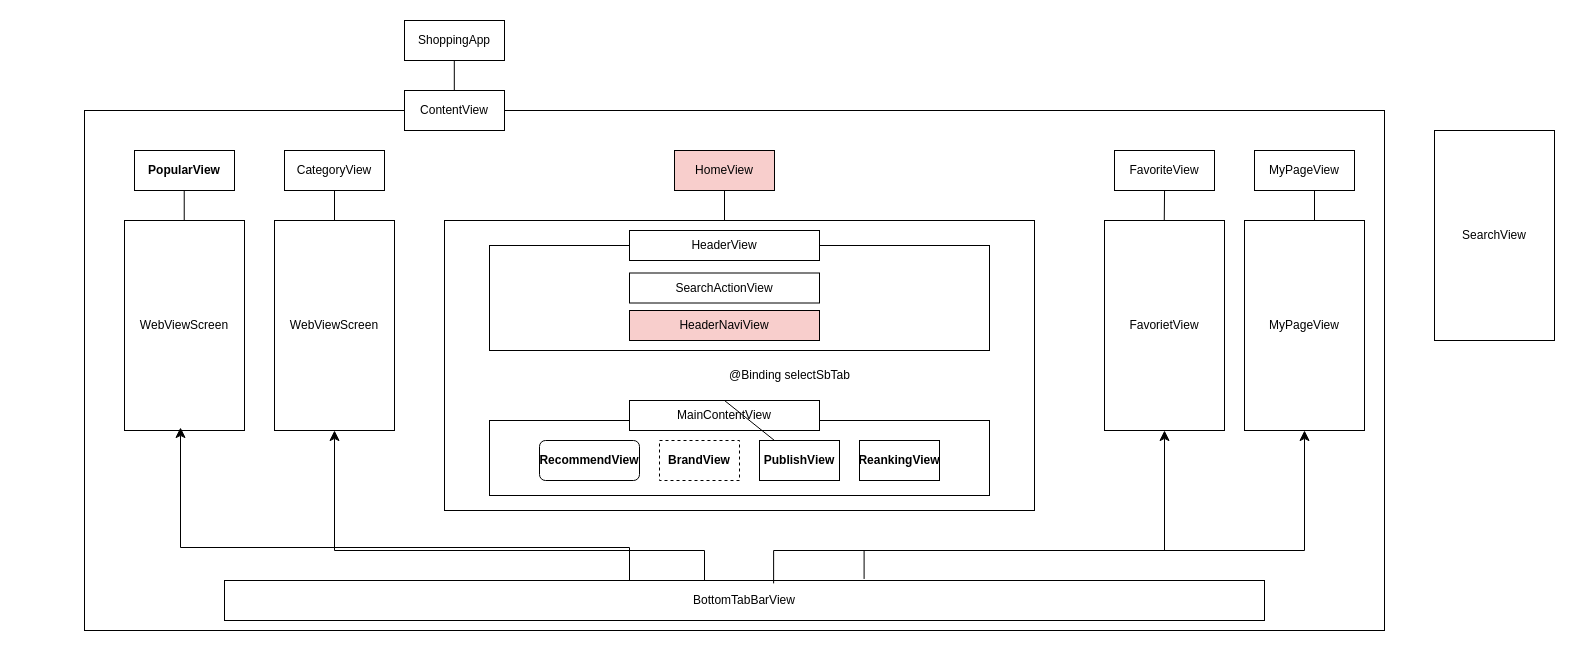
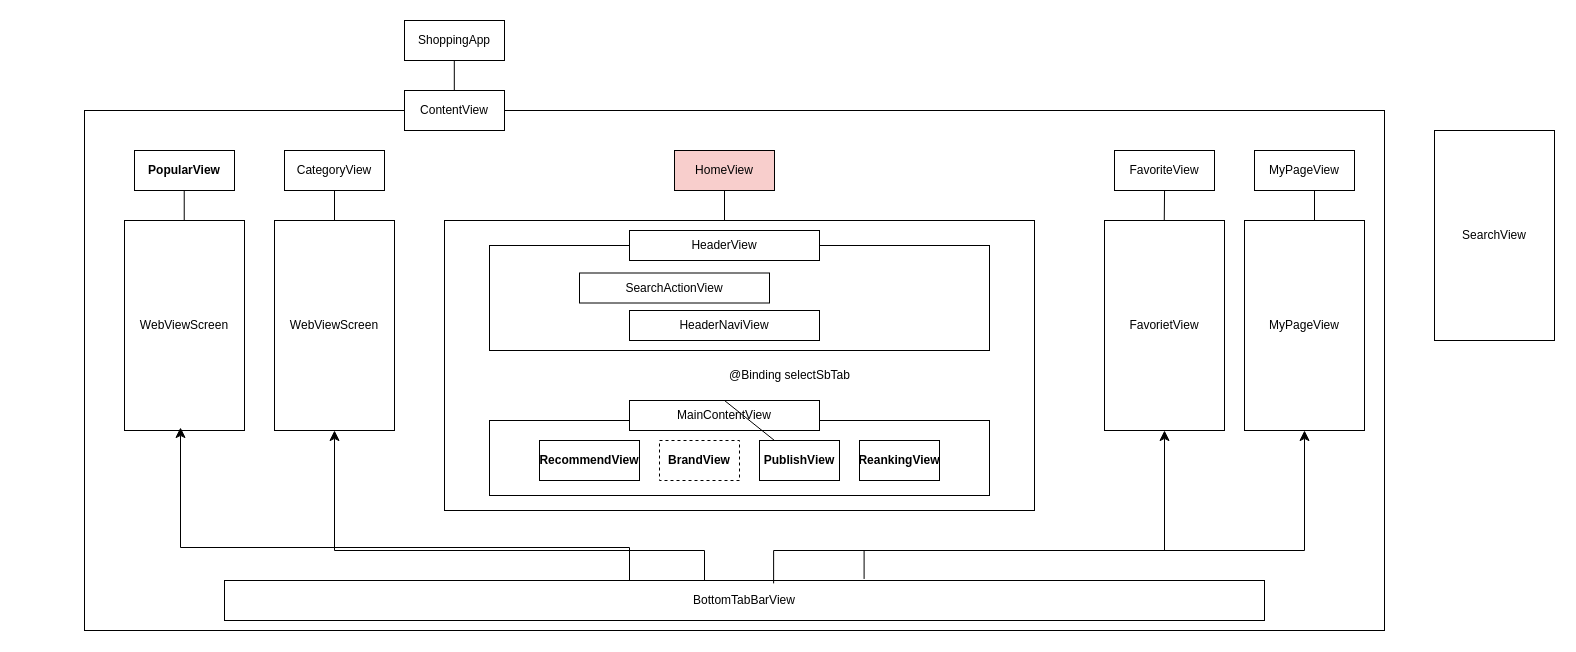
(725, 288) -> (675, 288)
(725, 326) -> (725, 326)
(590, 461) -> (590, 461)
